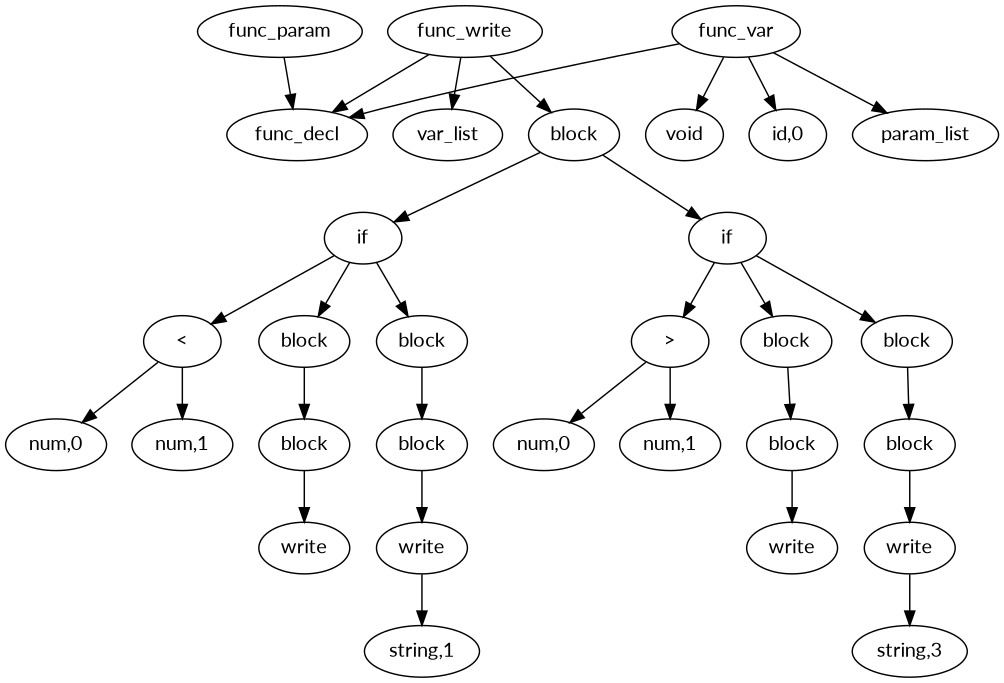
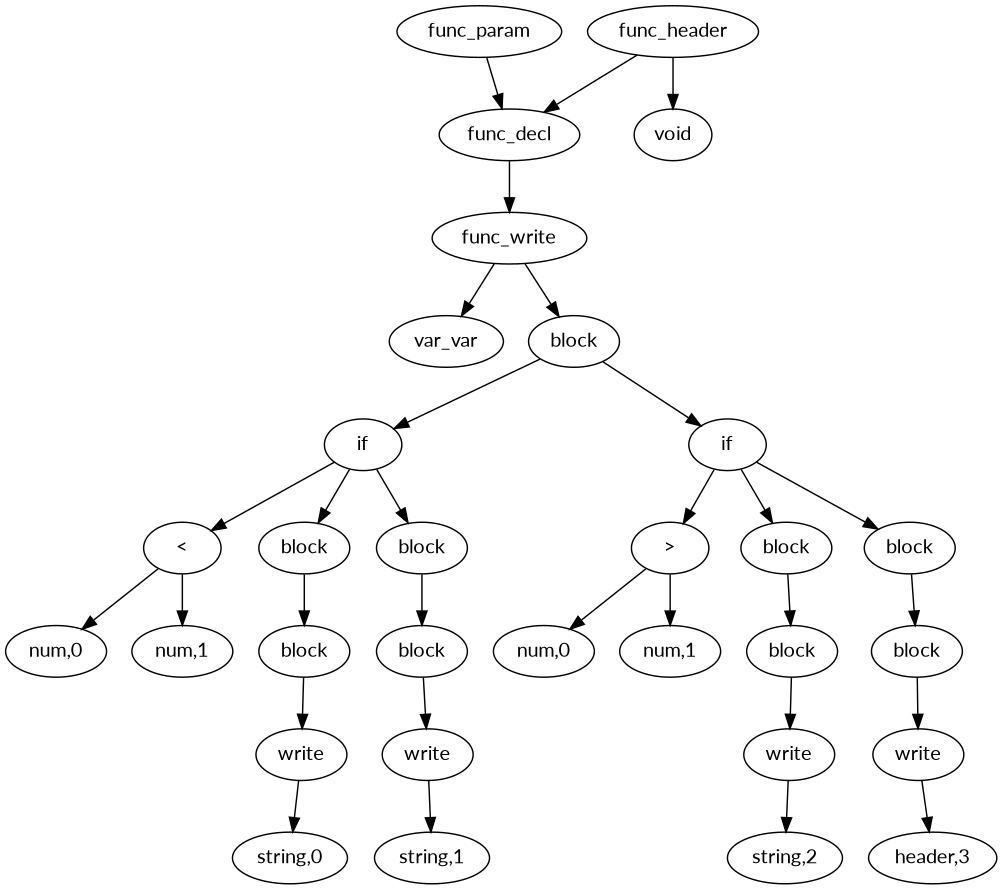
(736, 32) -> (673, 32)
(387, 80) -> (509, 179)
(448, 135) -> (446, 341)
(788, 135) -> none
(926, 135) -> none
(910, 651) -> (933, 858)
none -> (290, 858)
none -> (785, 858)
